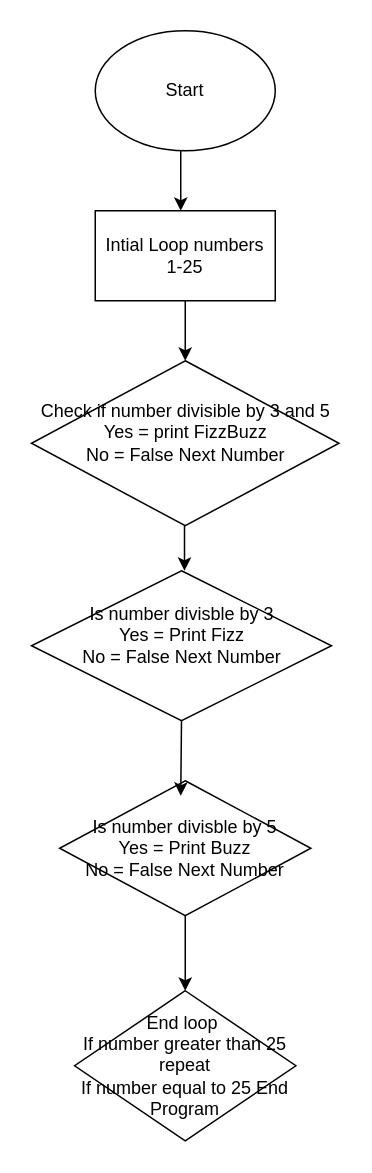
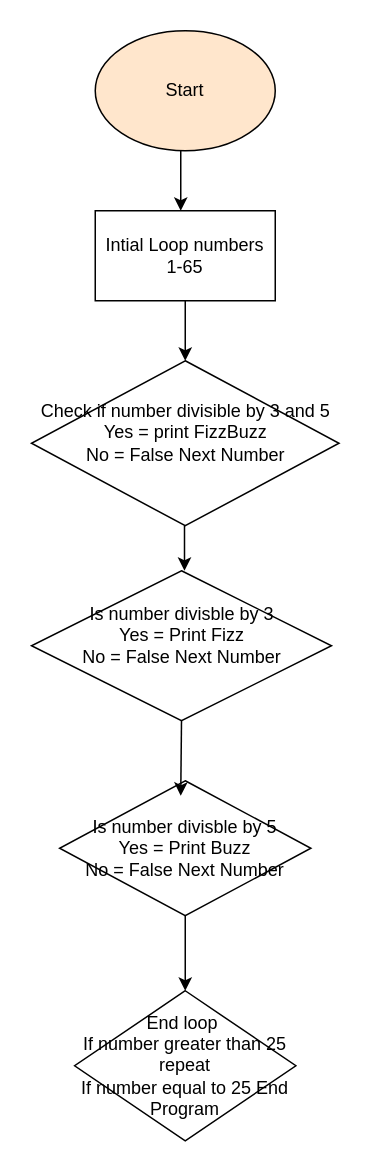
(185, 91) -> (185, 91)
(185, 256) -> (185, 256)
